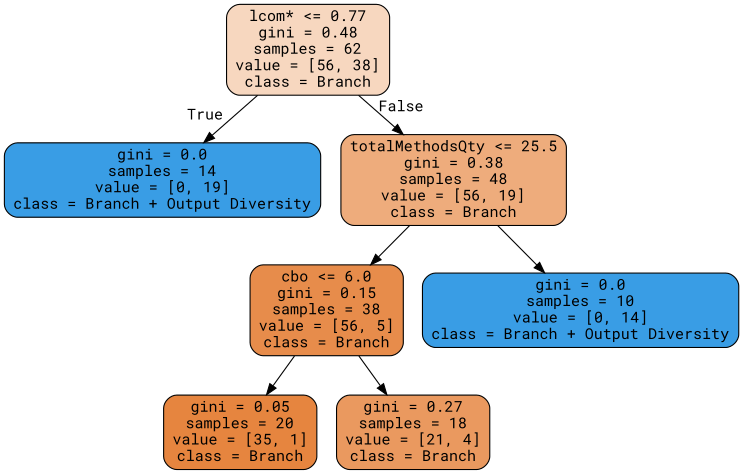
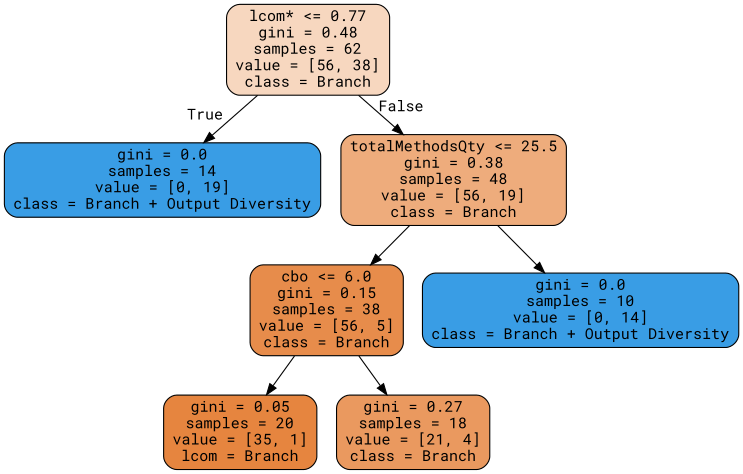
(240, 432) -> (240, 432)
